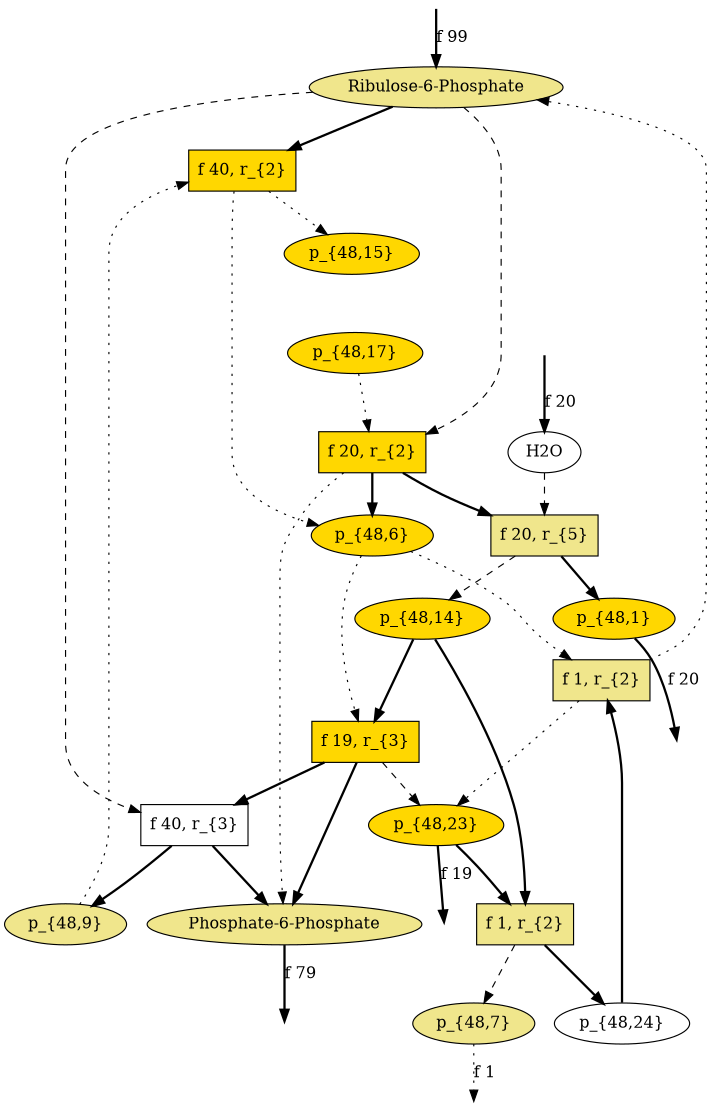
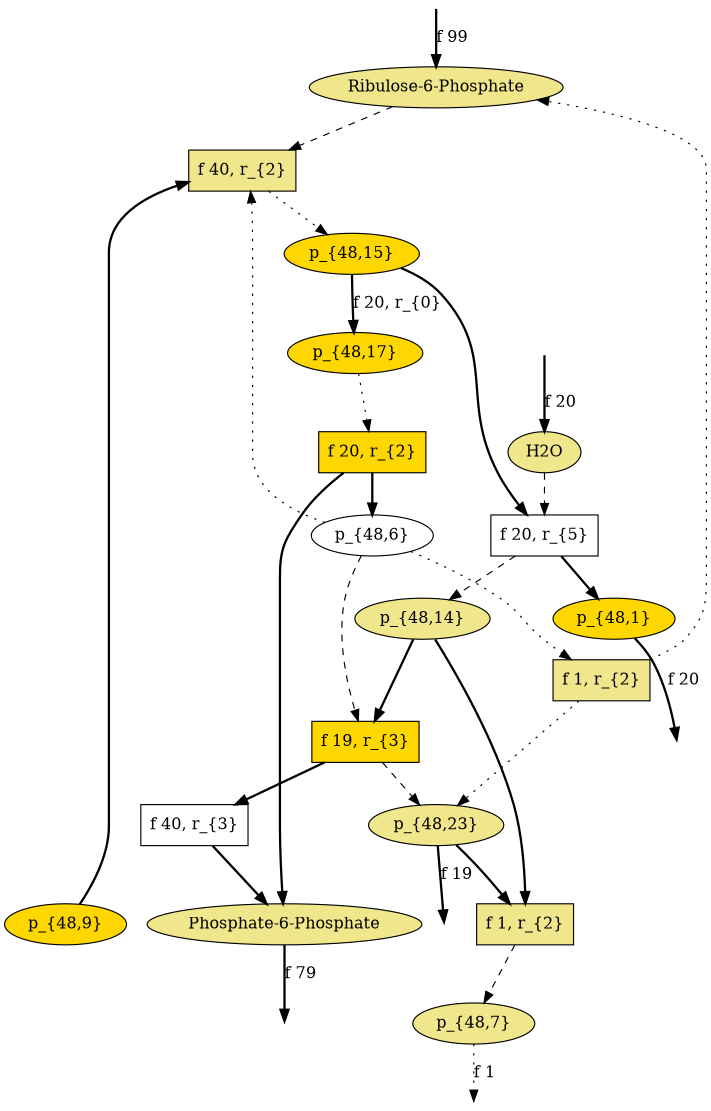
(346, 126) -> (346, 126)
(242, 171) -> (242, 171)
(501, 277) -> none
none -> (352, 298)
(66, 369) -> none
(232, 377) -> (253, 382)
(544, 452) -> (544, 452)
(440, 494) -> (476, 376)
(109, 530) -> (109, 530)
(372, 535) -> (372, 535)
(544, 535) -> (544, 535)
(422, 619) -> (422, 619)
(342, 632) -> (342, 632)
(280, 671) -> (280, 671)
(436, 825) -> (436, 825)
(327, 828) -> none
(138, 873) -> none
(66, 924) -> (66, 924)
(622, 1024) -> none
